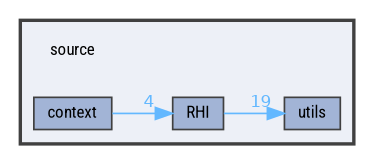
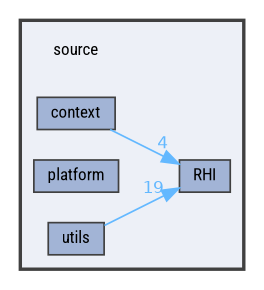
(246, 113) -> (134, 211)
none -> (76, 176)
